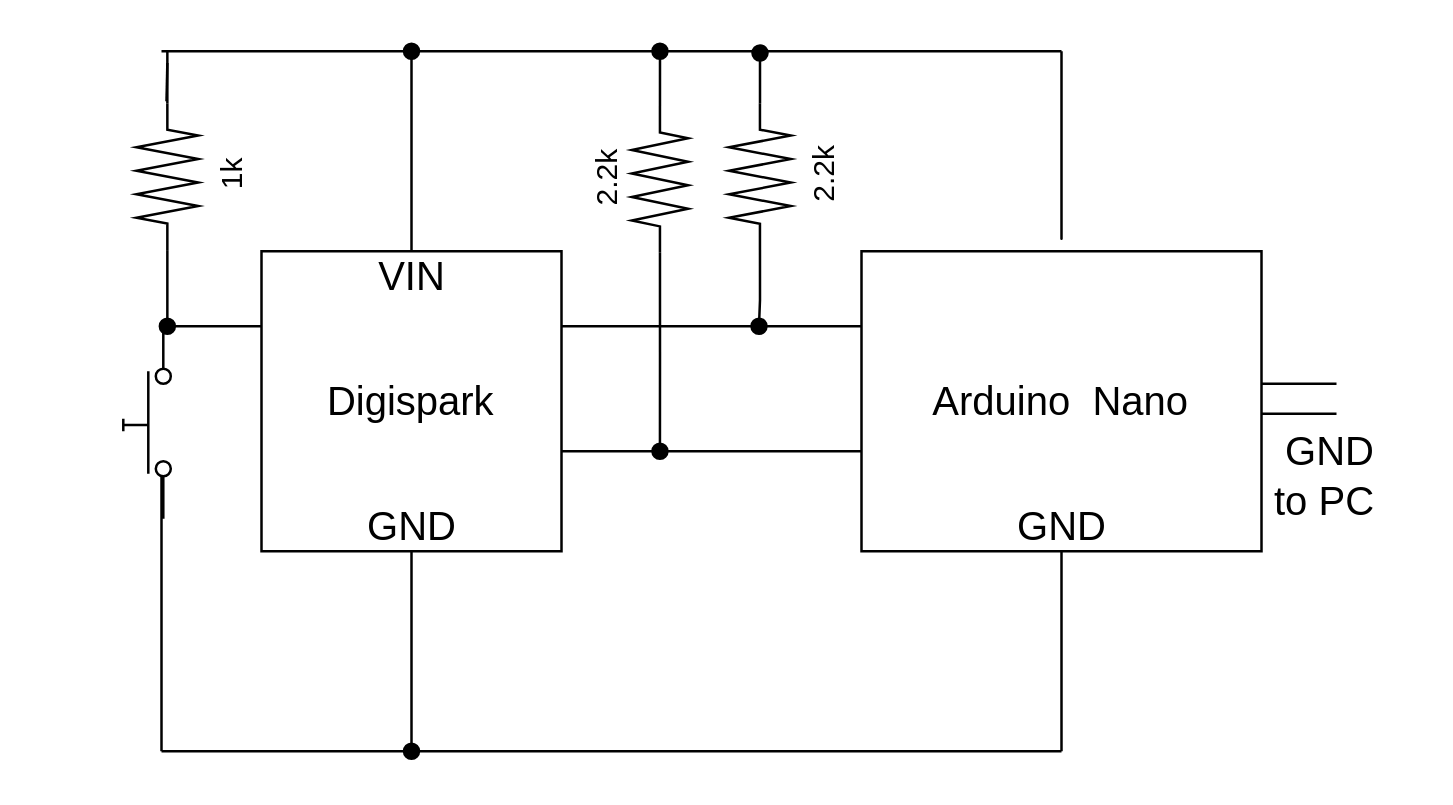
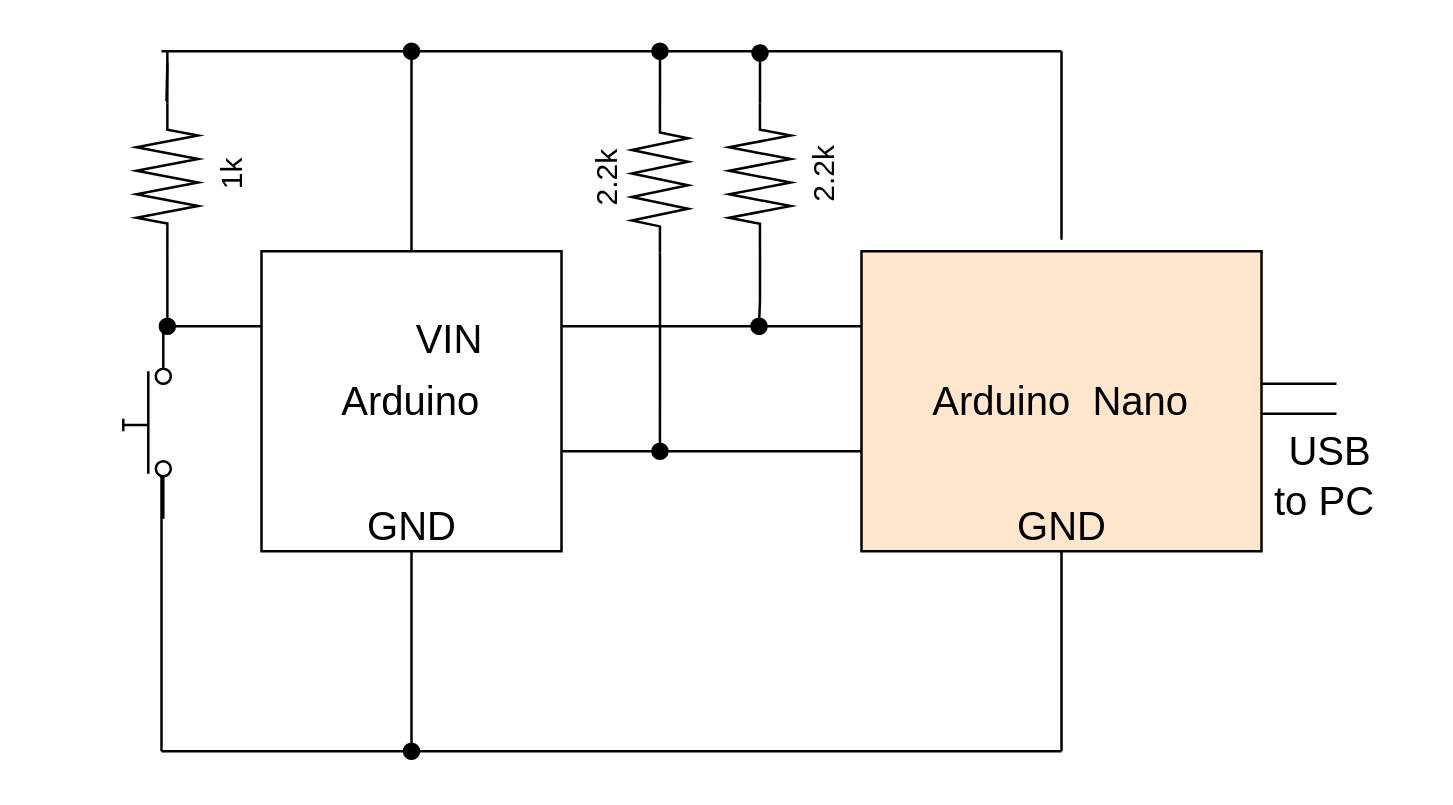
(411, 276) -> (449, 339)
(411, 401) -> (411, 401)
(1061, 401) -> (1061, 401)
(1325, 476) -> (1325, 476)
